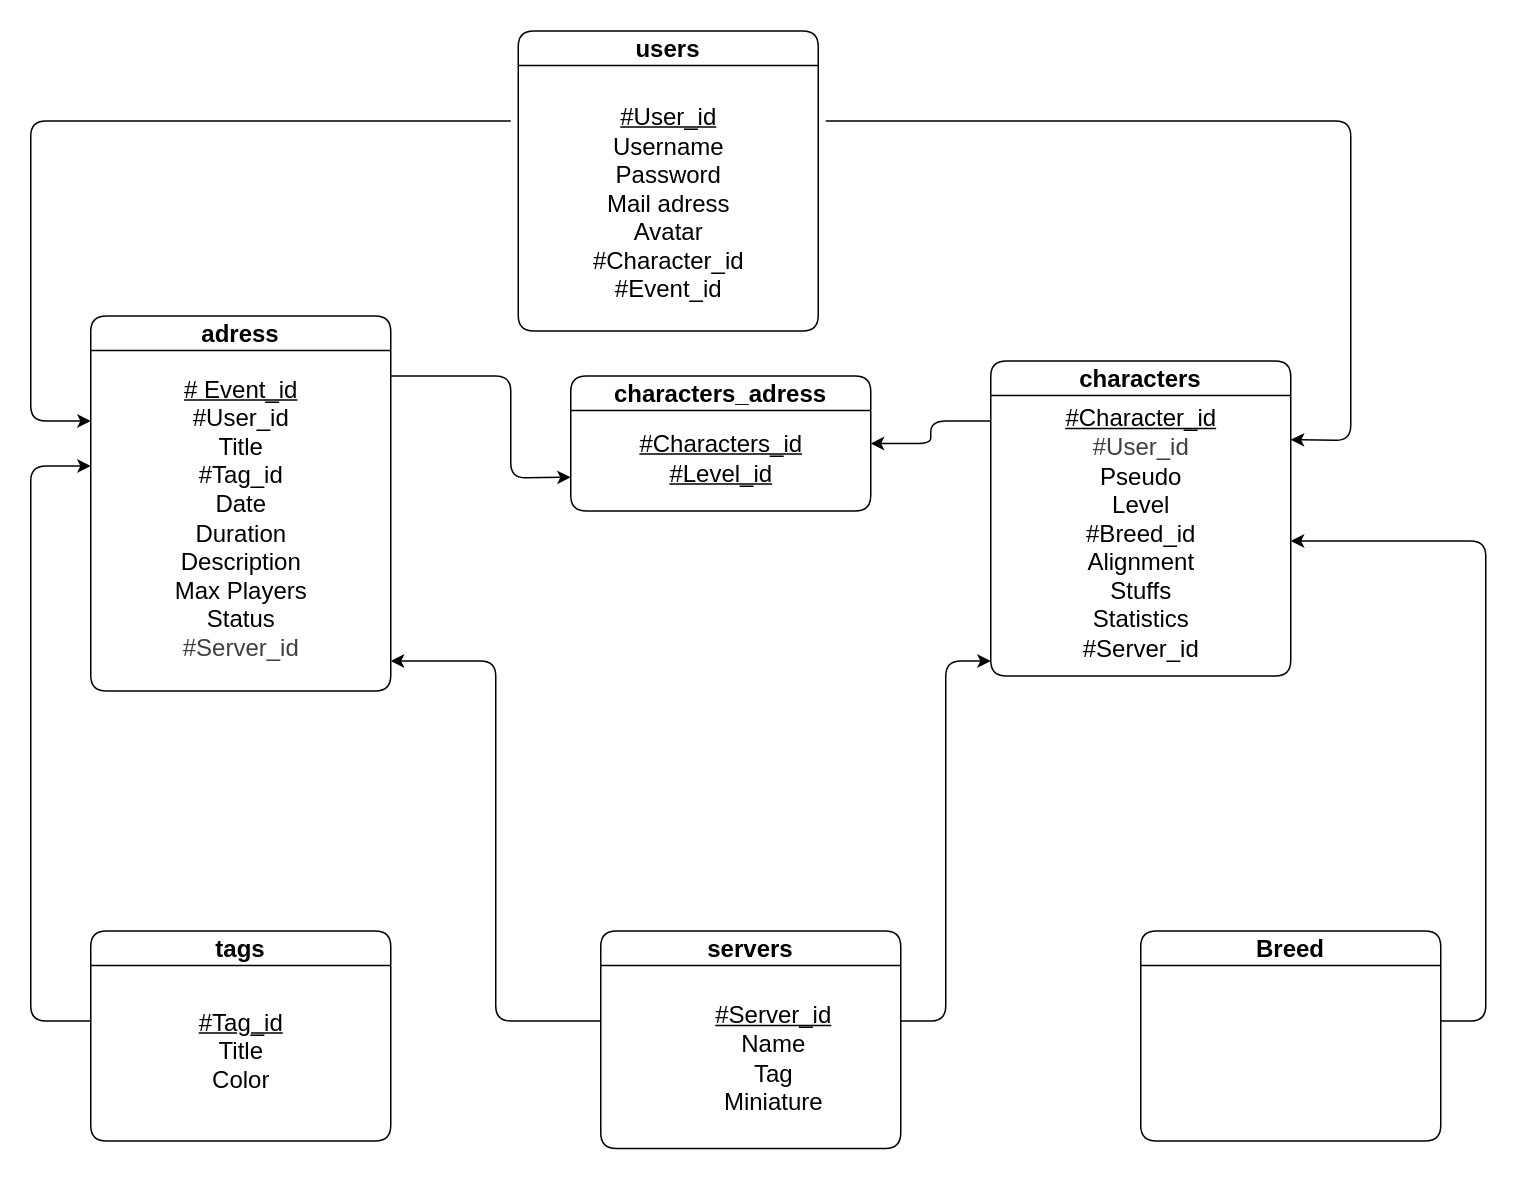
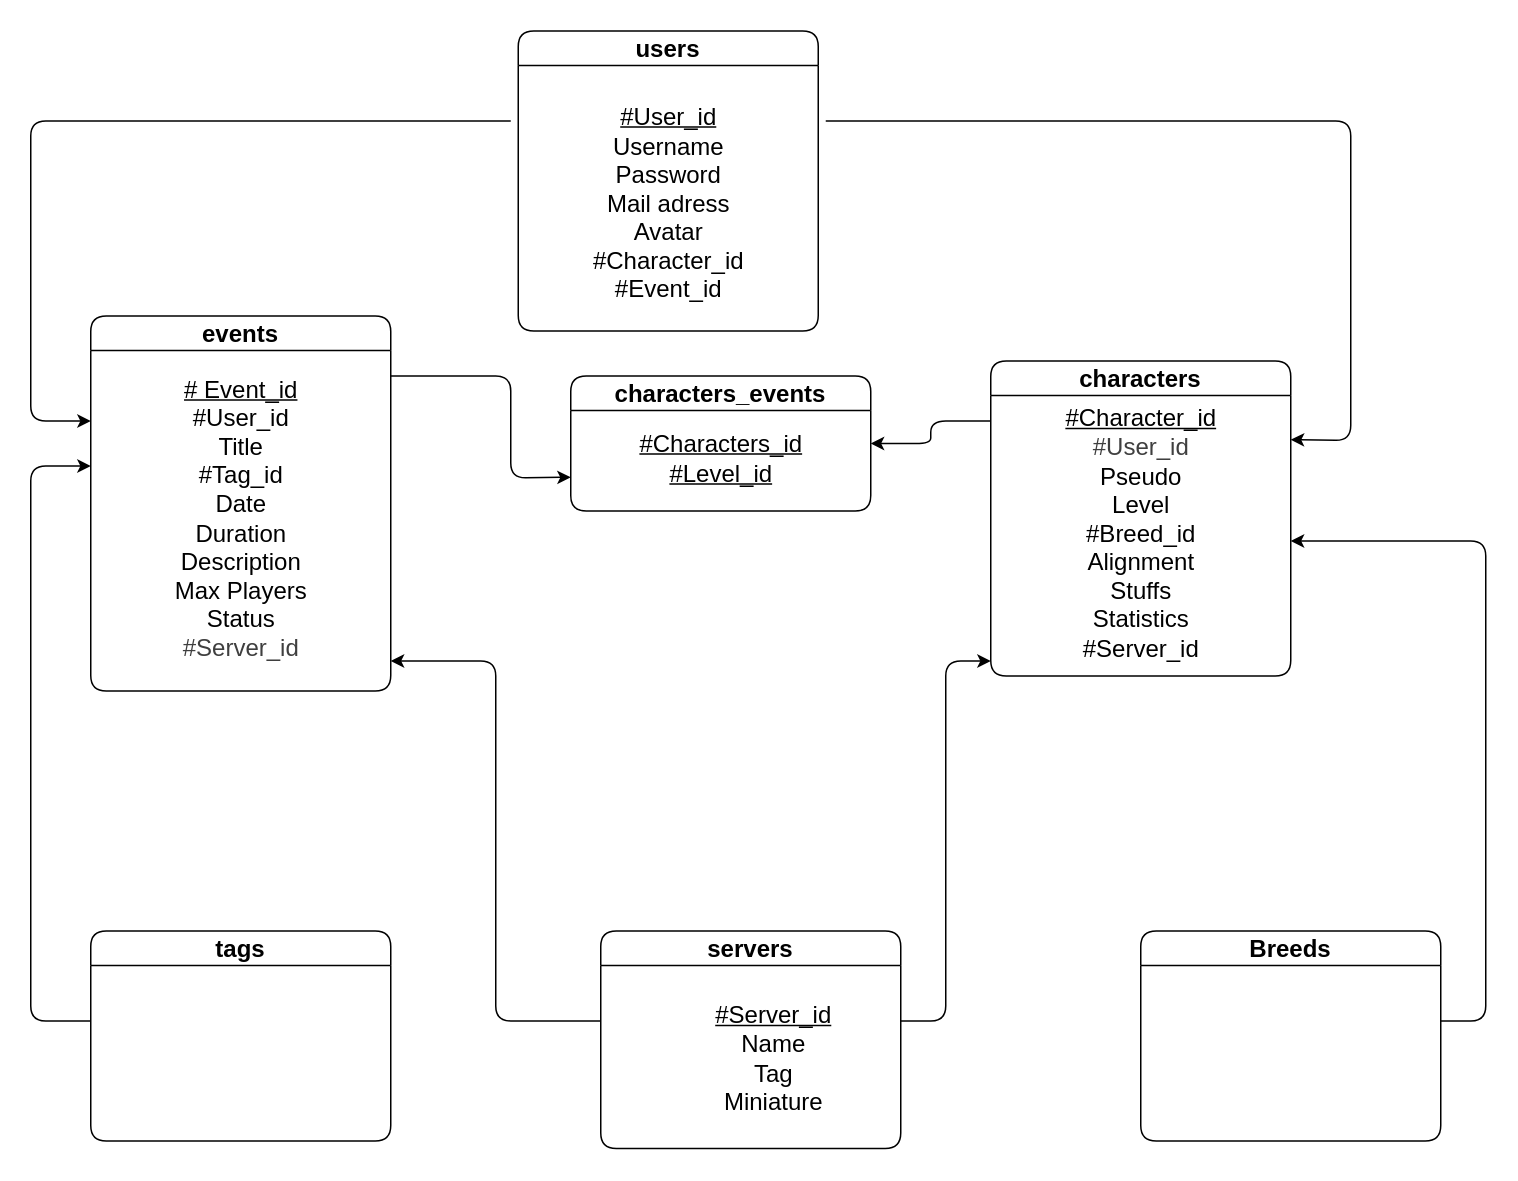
(241, 334) -> (241, 334)
(721, 394) -> (721, 394)
(1291, 949) -> (1291, 949)
(241, 1051) -> none
